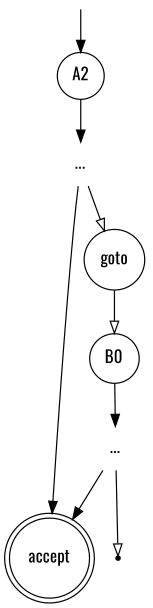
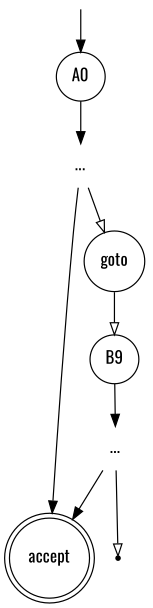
(81, 76) -> (81, 77)
(114, 359) -> (114, 359)
